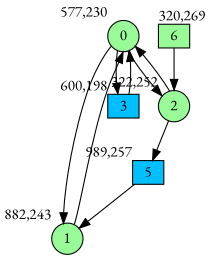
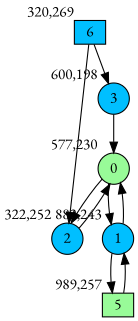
(174, 36) -> (90, 32)
(116, 67) -> (99, 59)
(123, 106) -> (114, 99)
(174, 106) -> (67, 239)
(163, 136) -> (111, 268)
(148, 172) -> (118, 305)
(67, 239) -> (118, 239)
